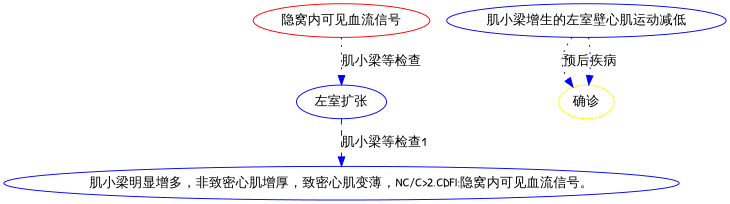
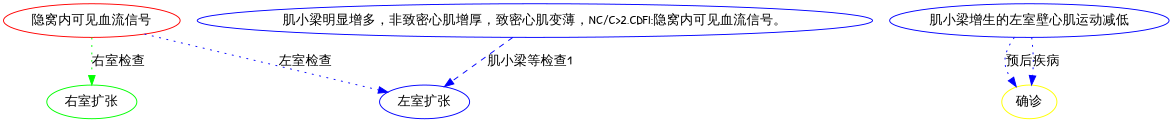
(382, 61) -> (306, 61)
none -> (92, 102)
(342, 138) -> (482, 59)
